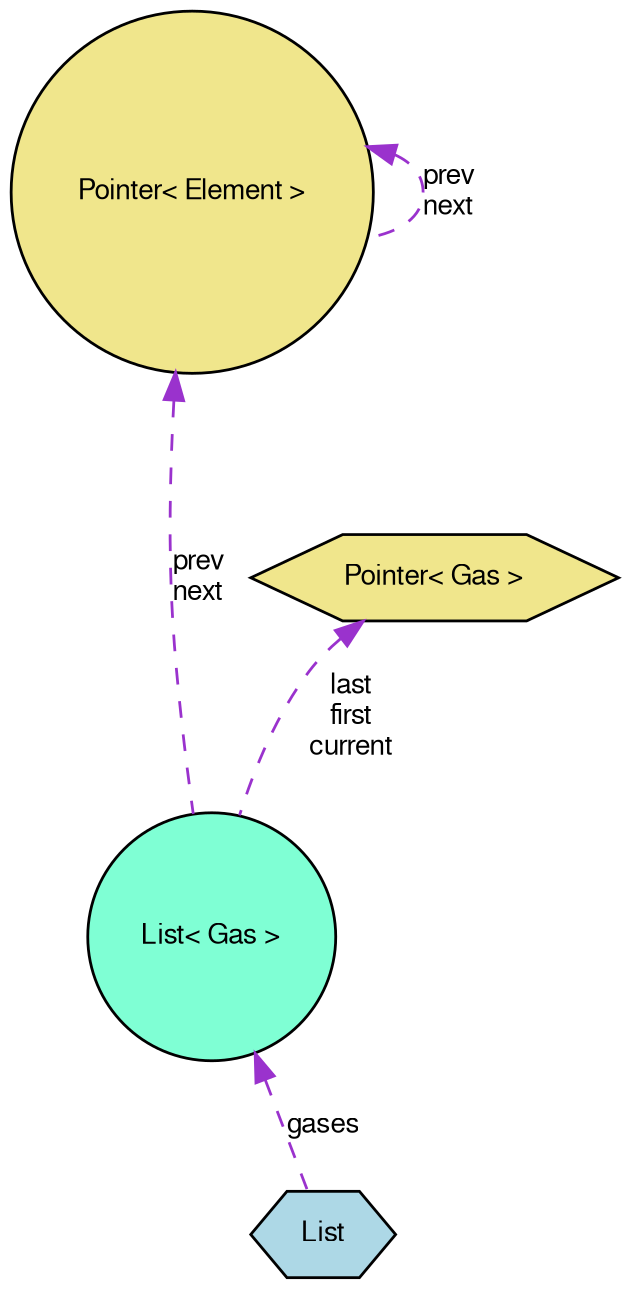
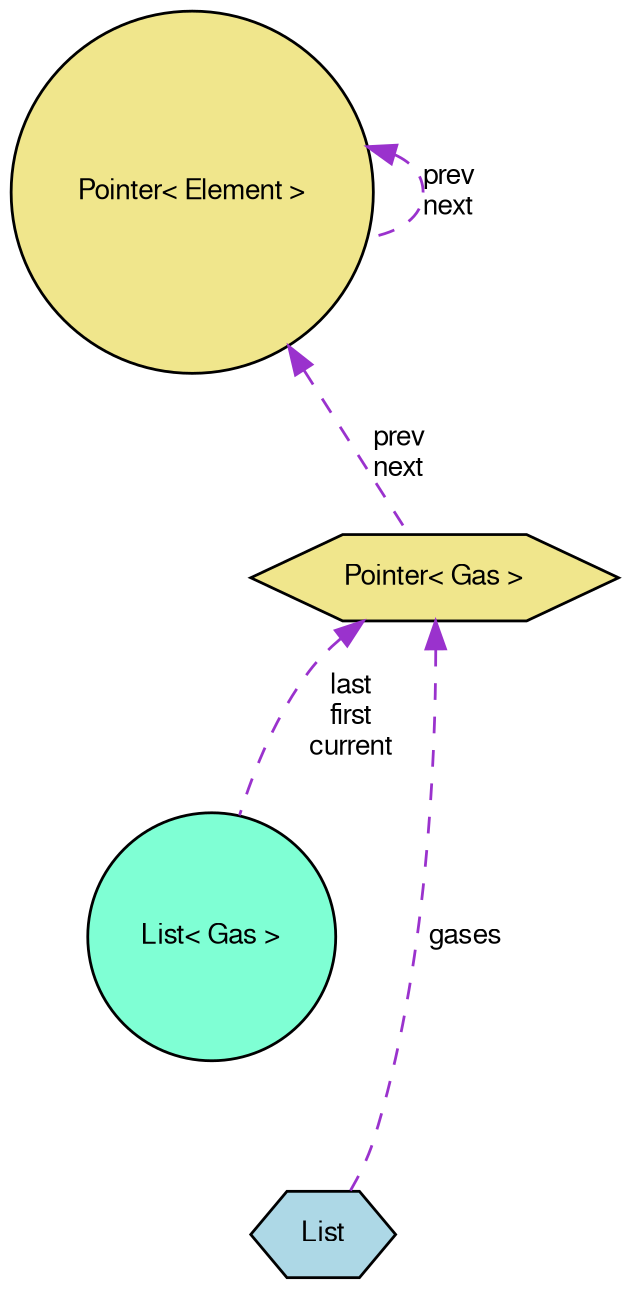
(172, 608) -> (356, 452)
(286, 1135) -> (418, 925)
